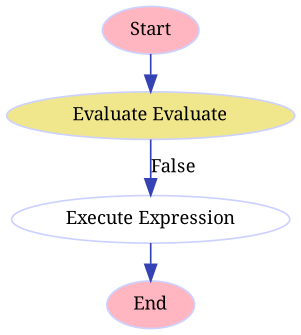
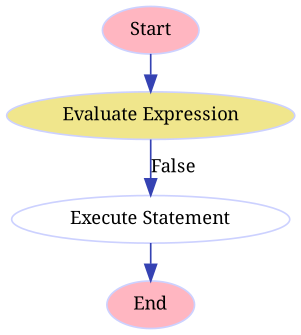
(151, 116) -> (151, 116)
(151, 219) -> (151, 219)
